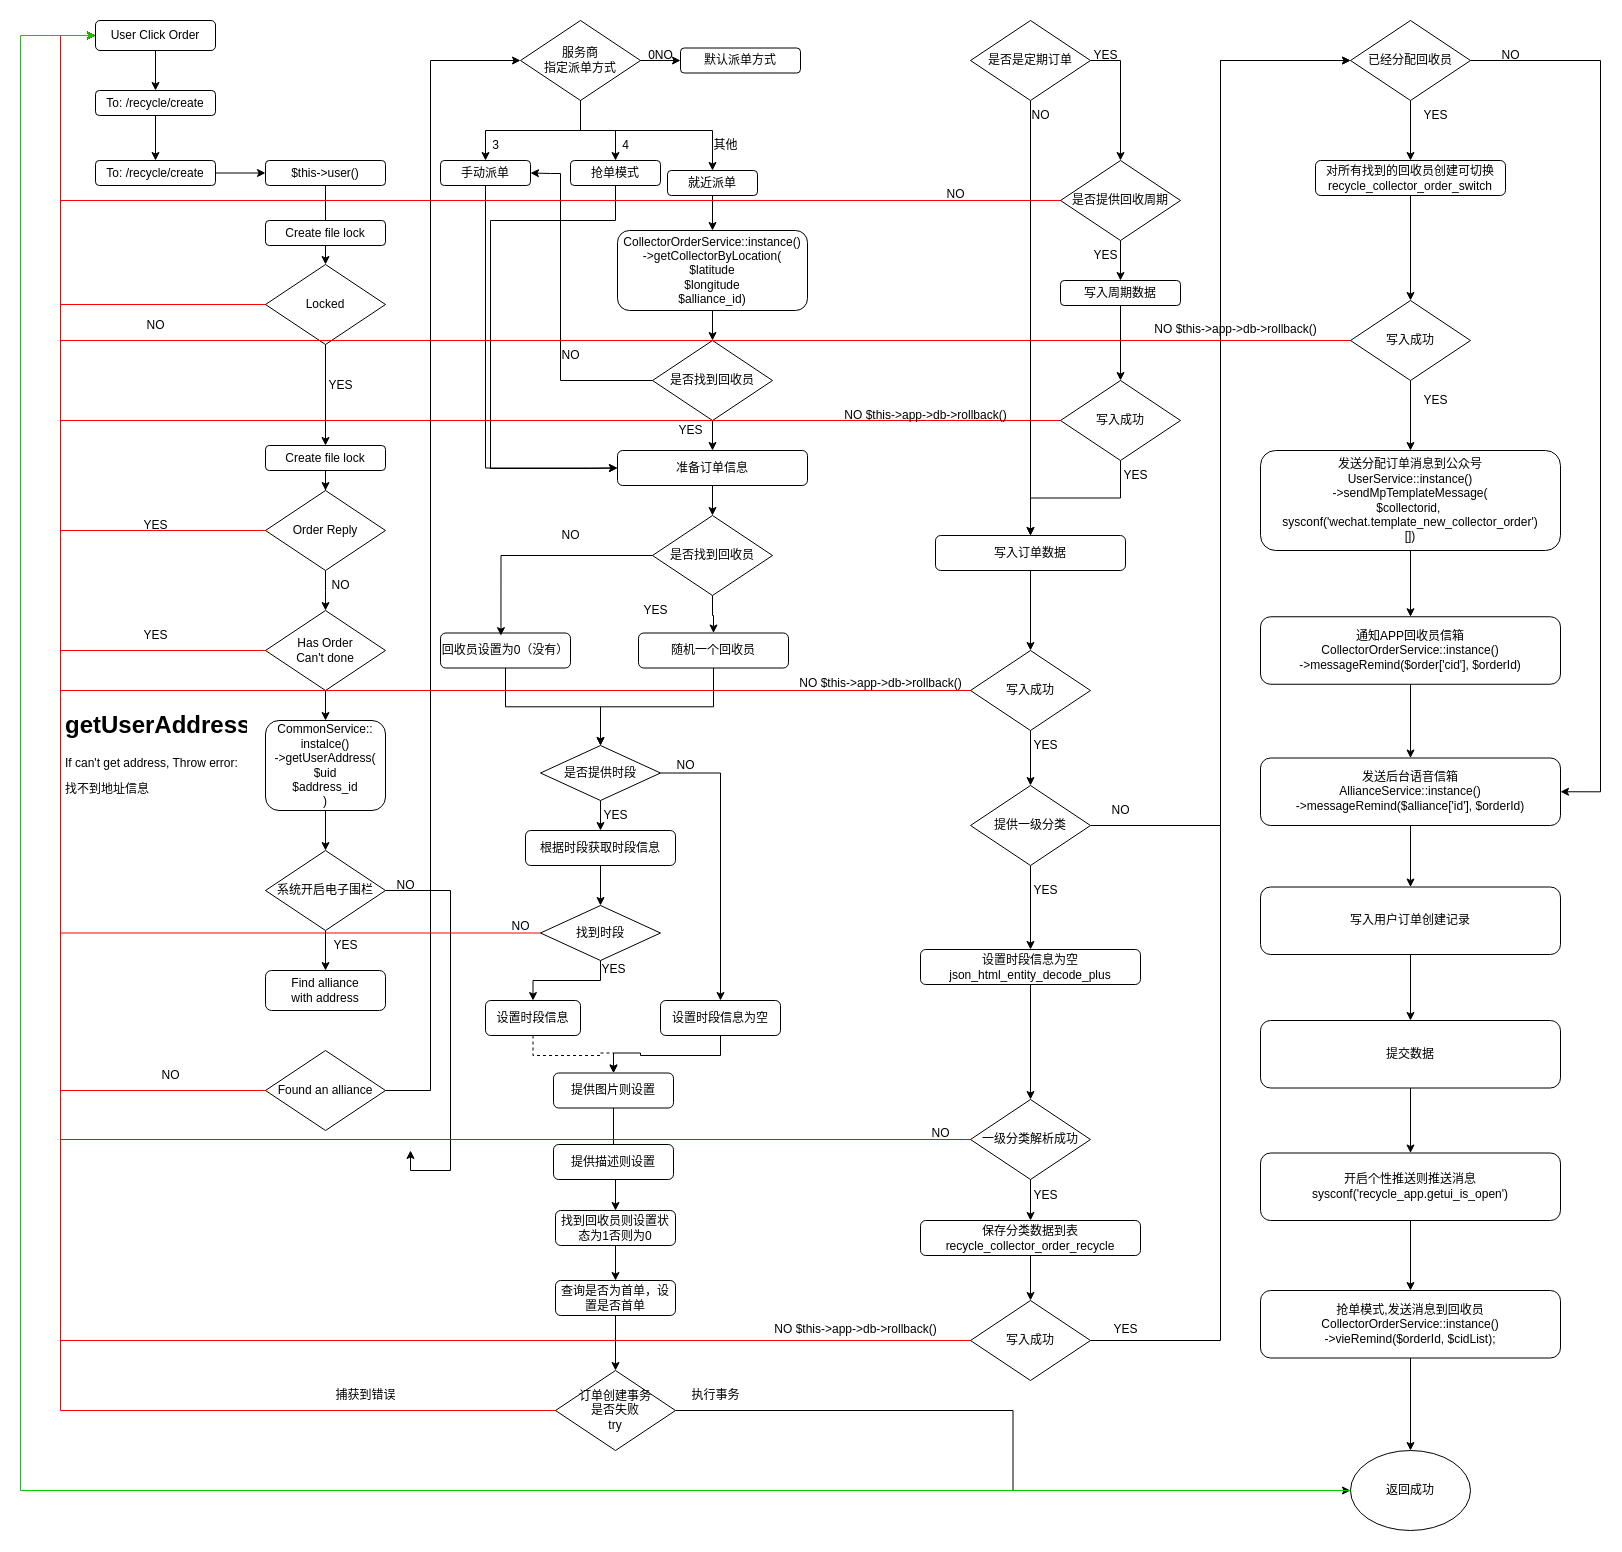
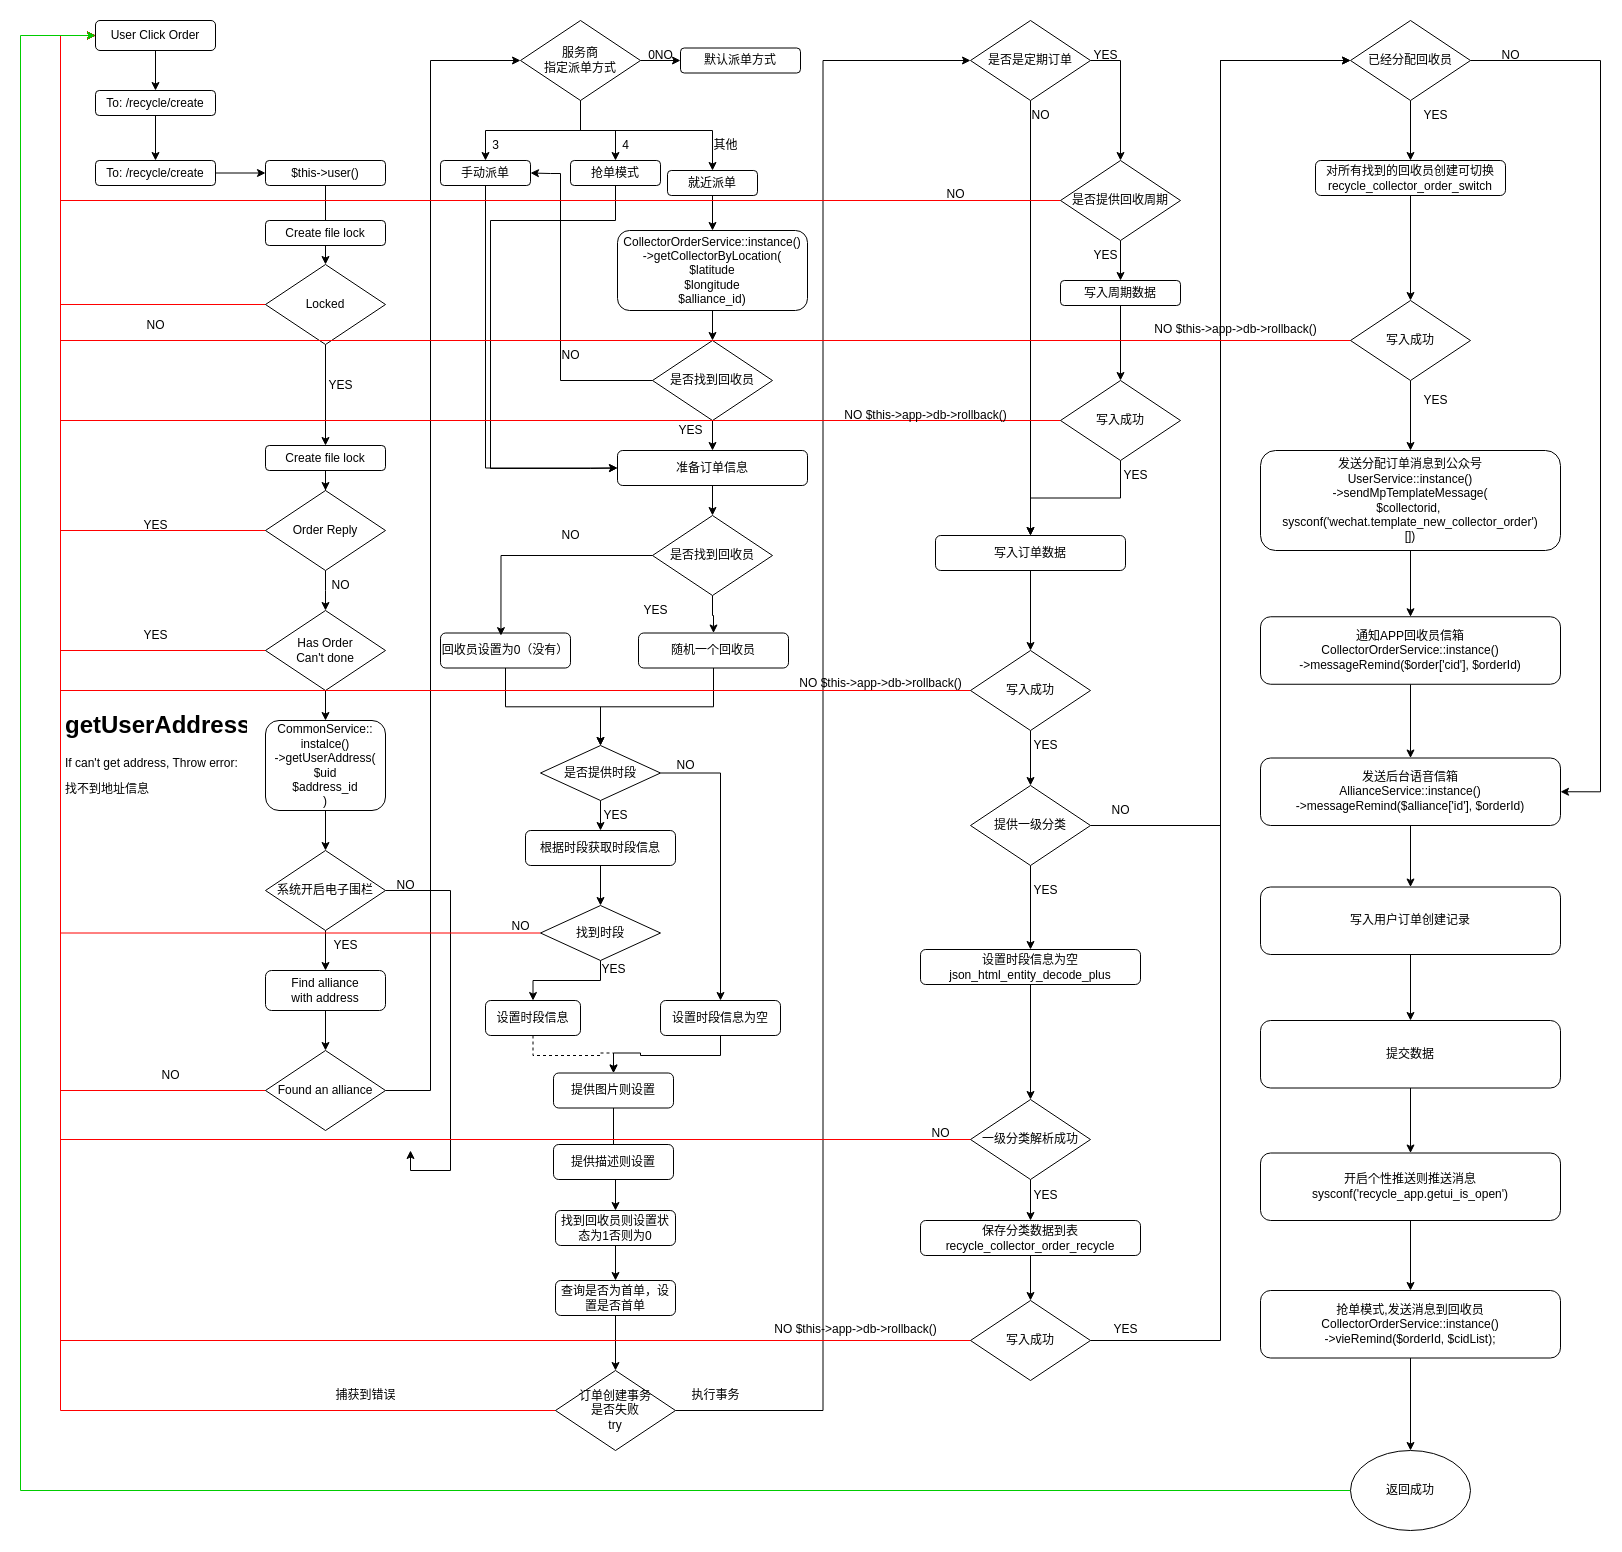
none -> (326, 1027)
(956, 1411) -> (823, 667)
